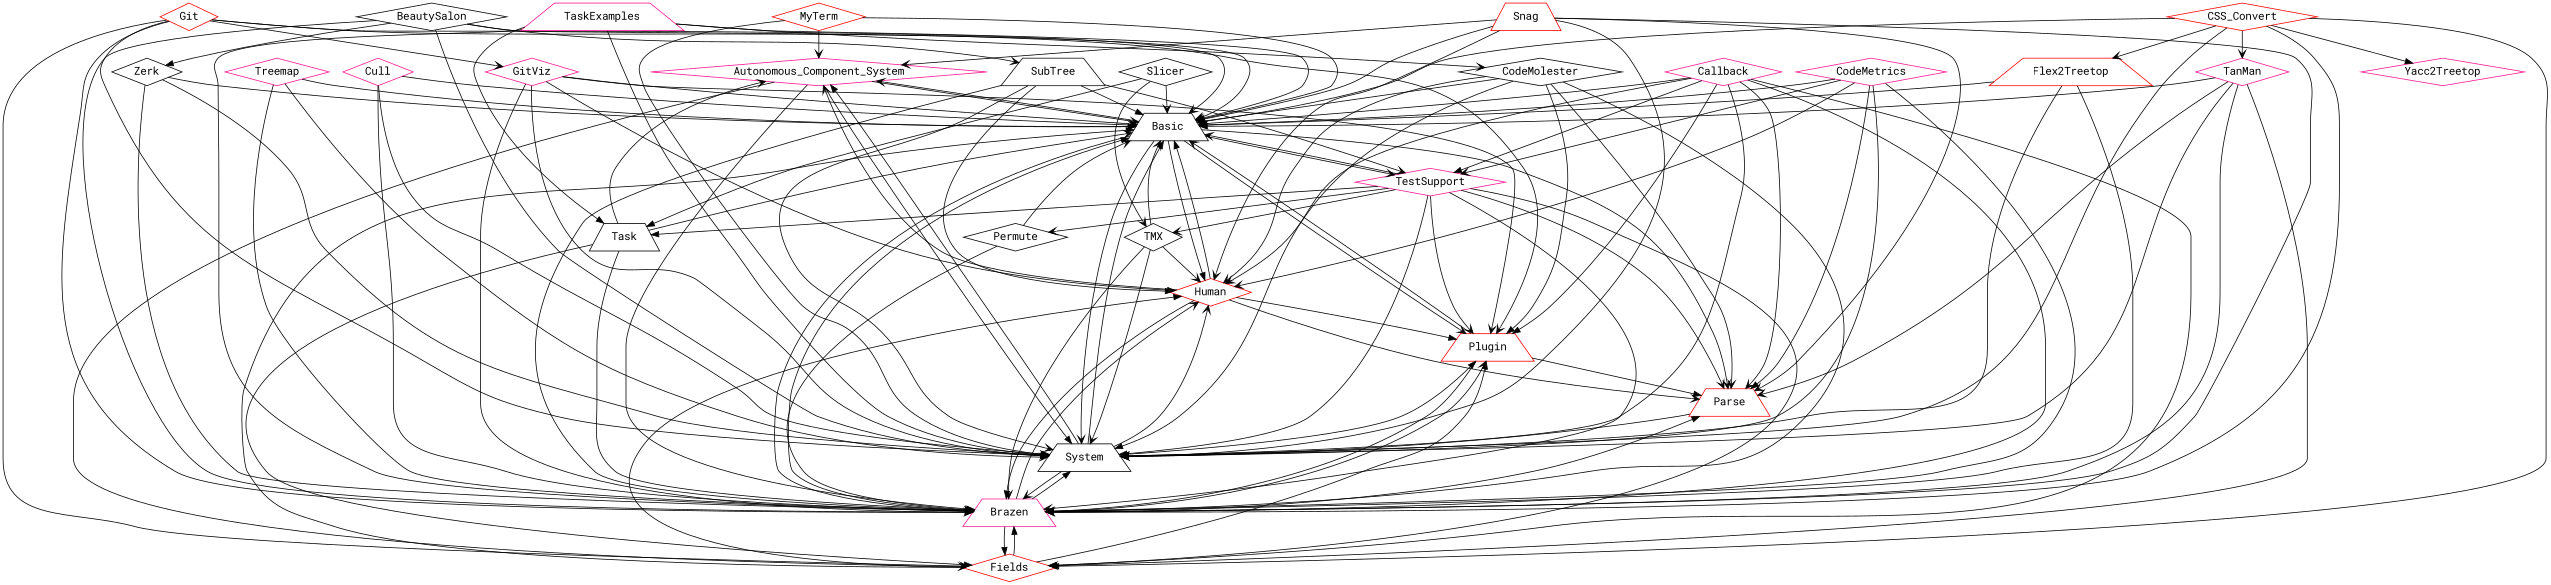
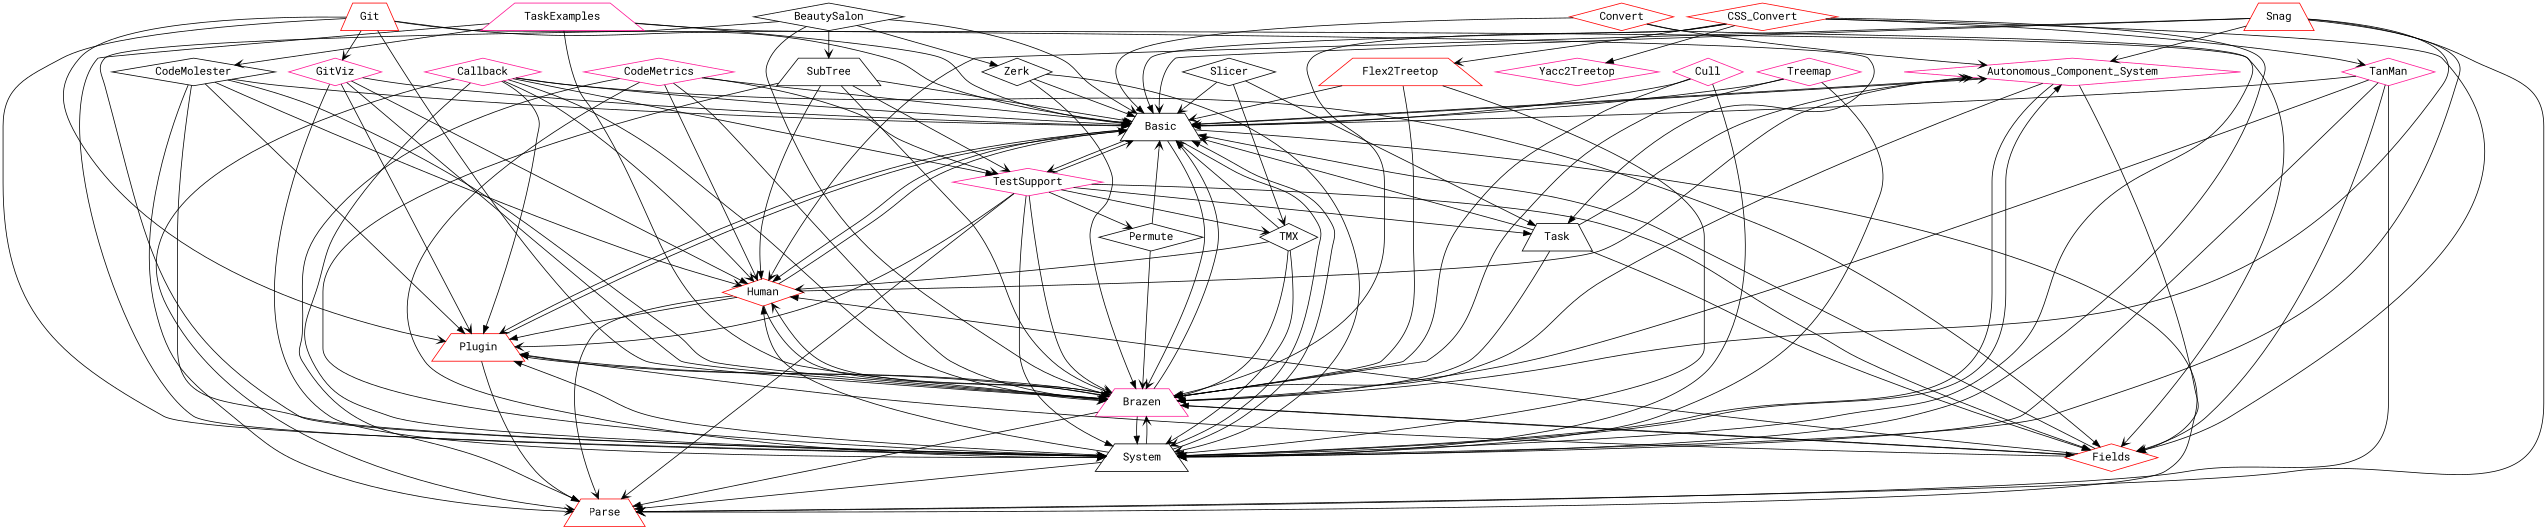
(189, 17) -> (370, 17)
(819, 17) -> (1622, 17)
(1177, 392) -> (916, 415)
(1410, 445) -> (872, 485)
